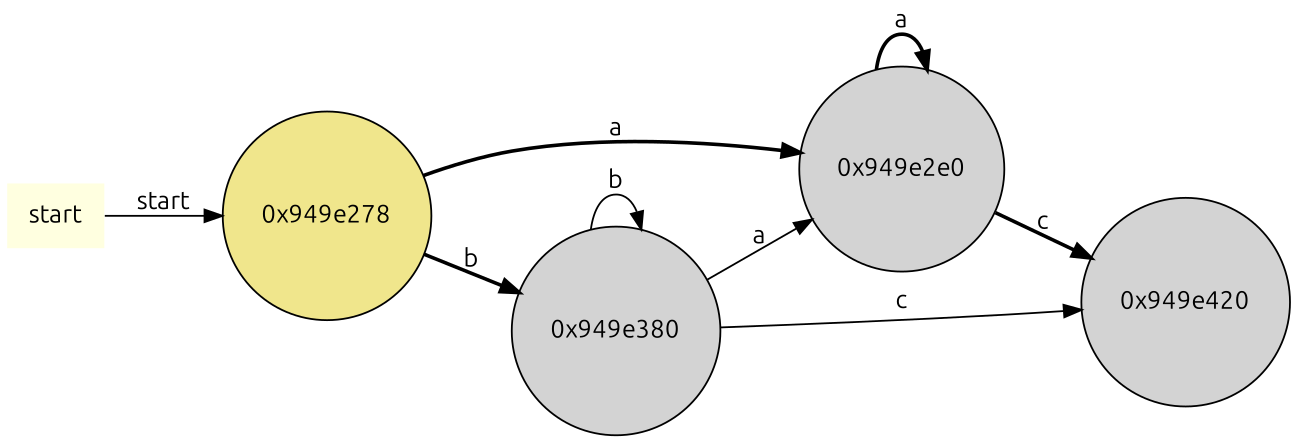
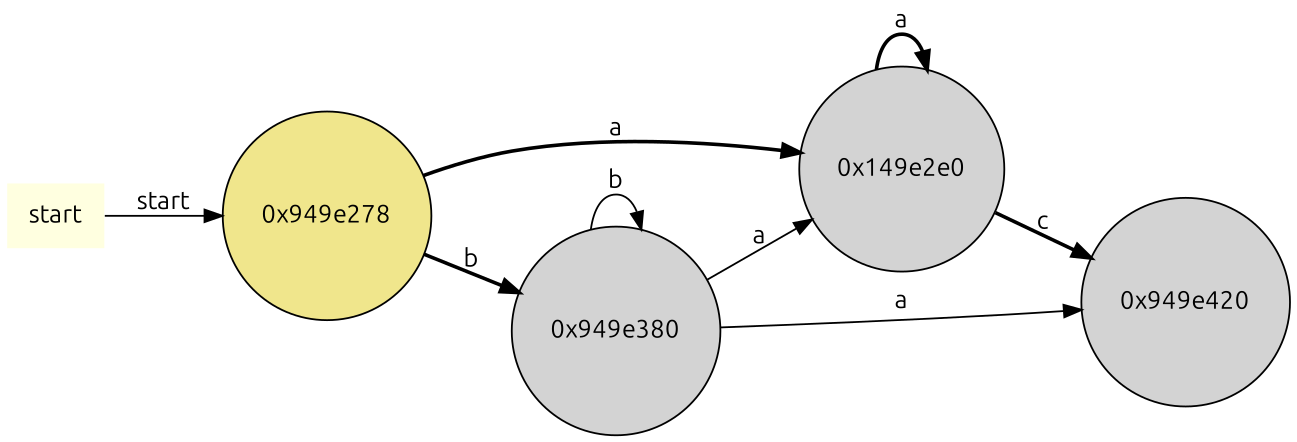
(902, 169) -> (902, 169)
(902, 301) -> (902, 301)
